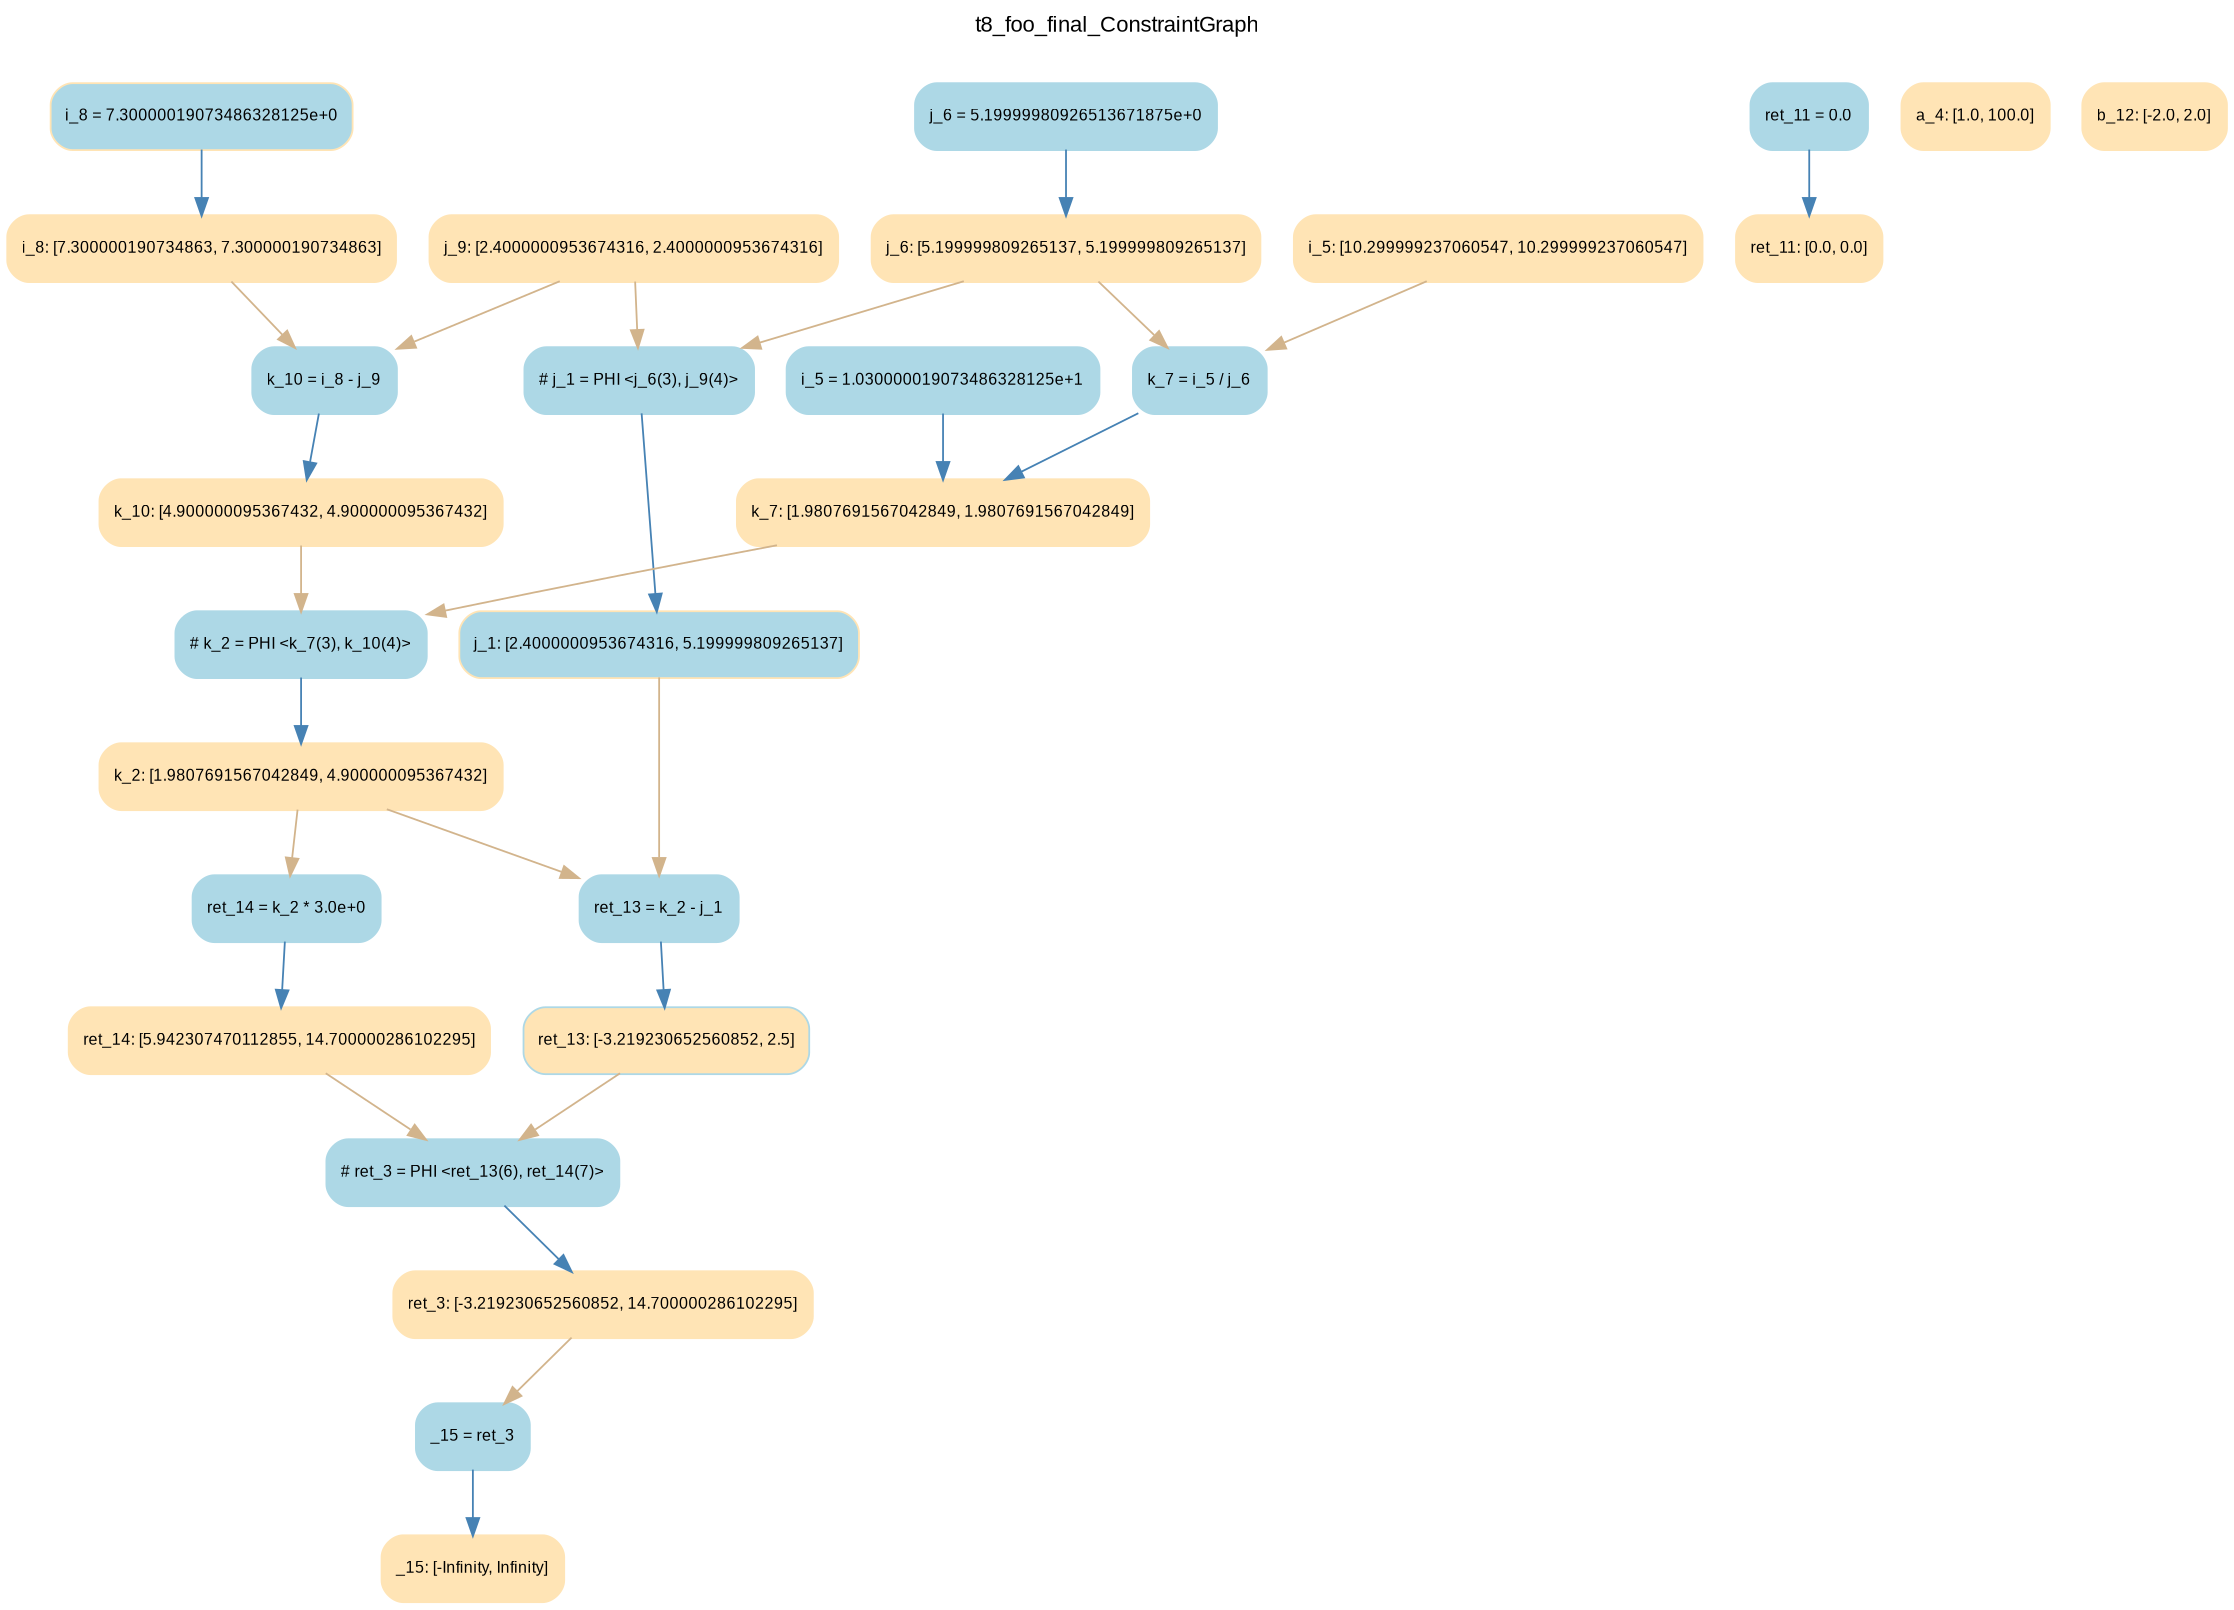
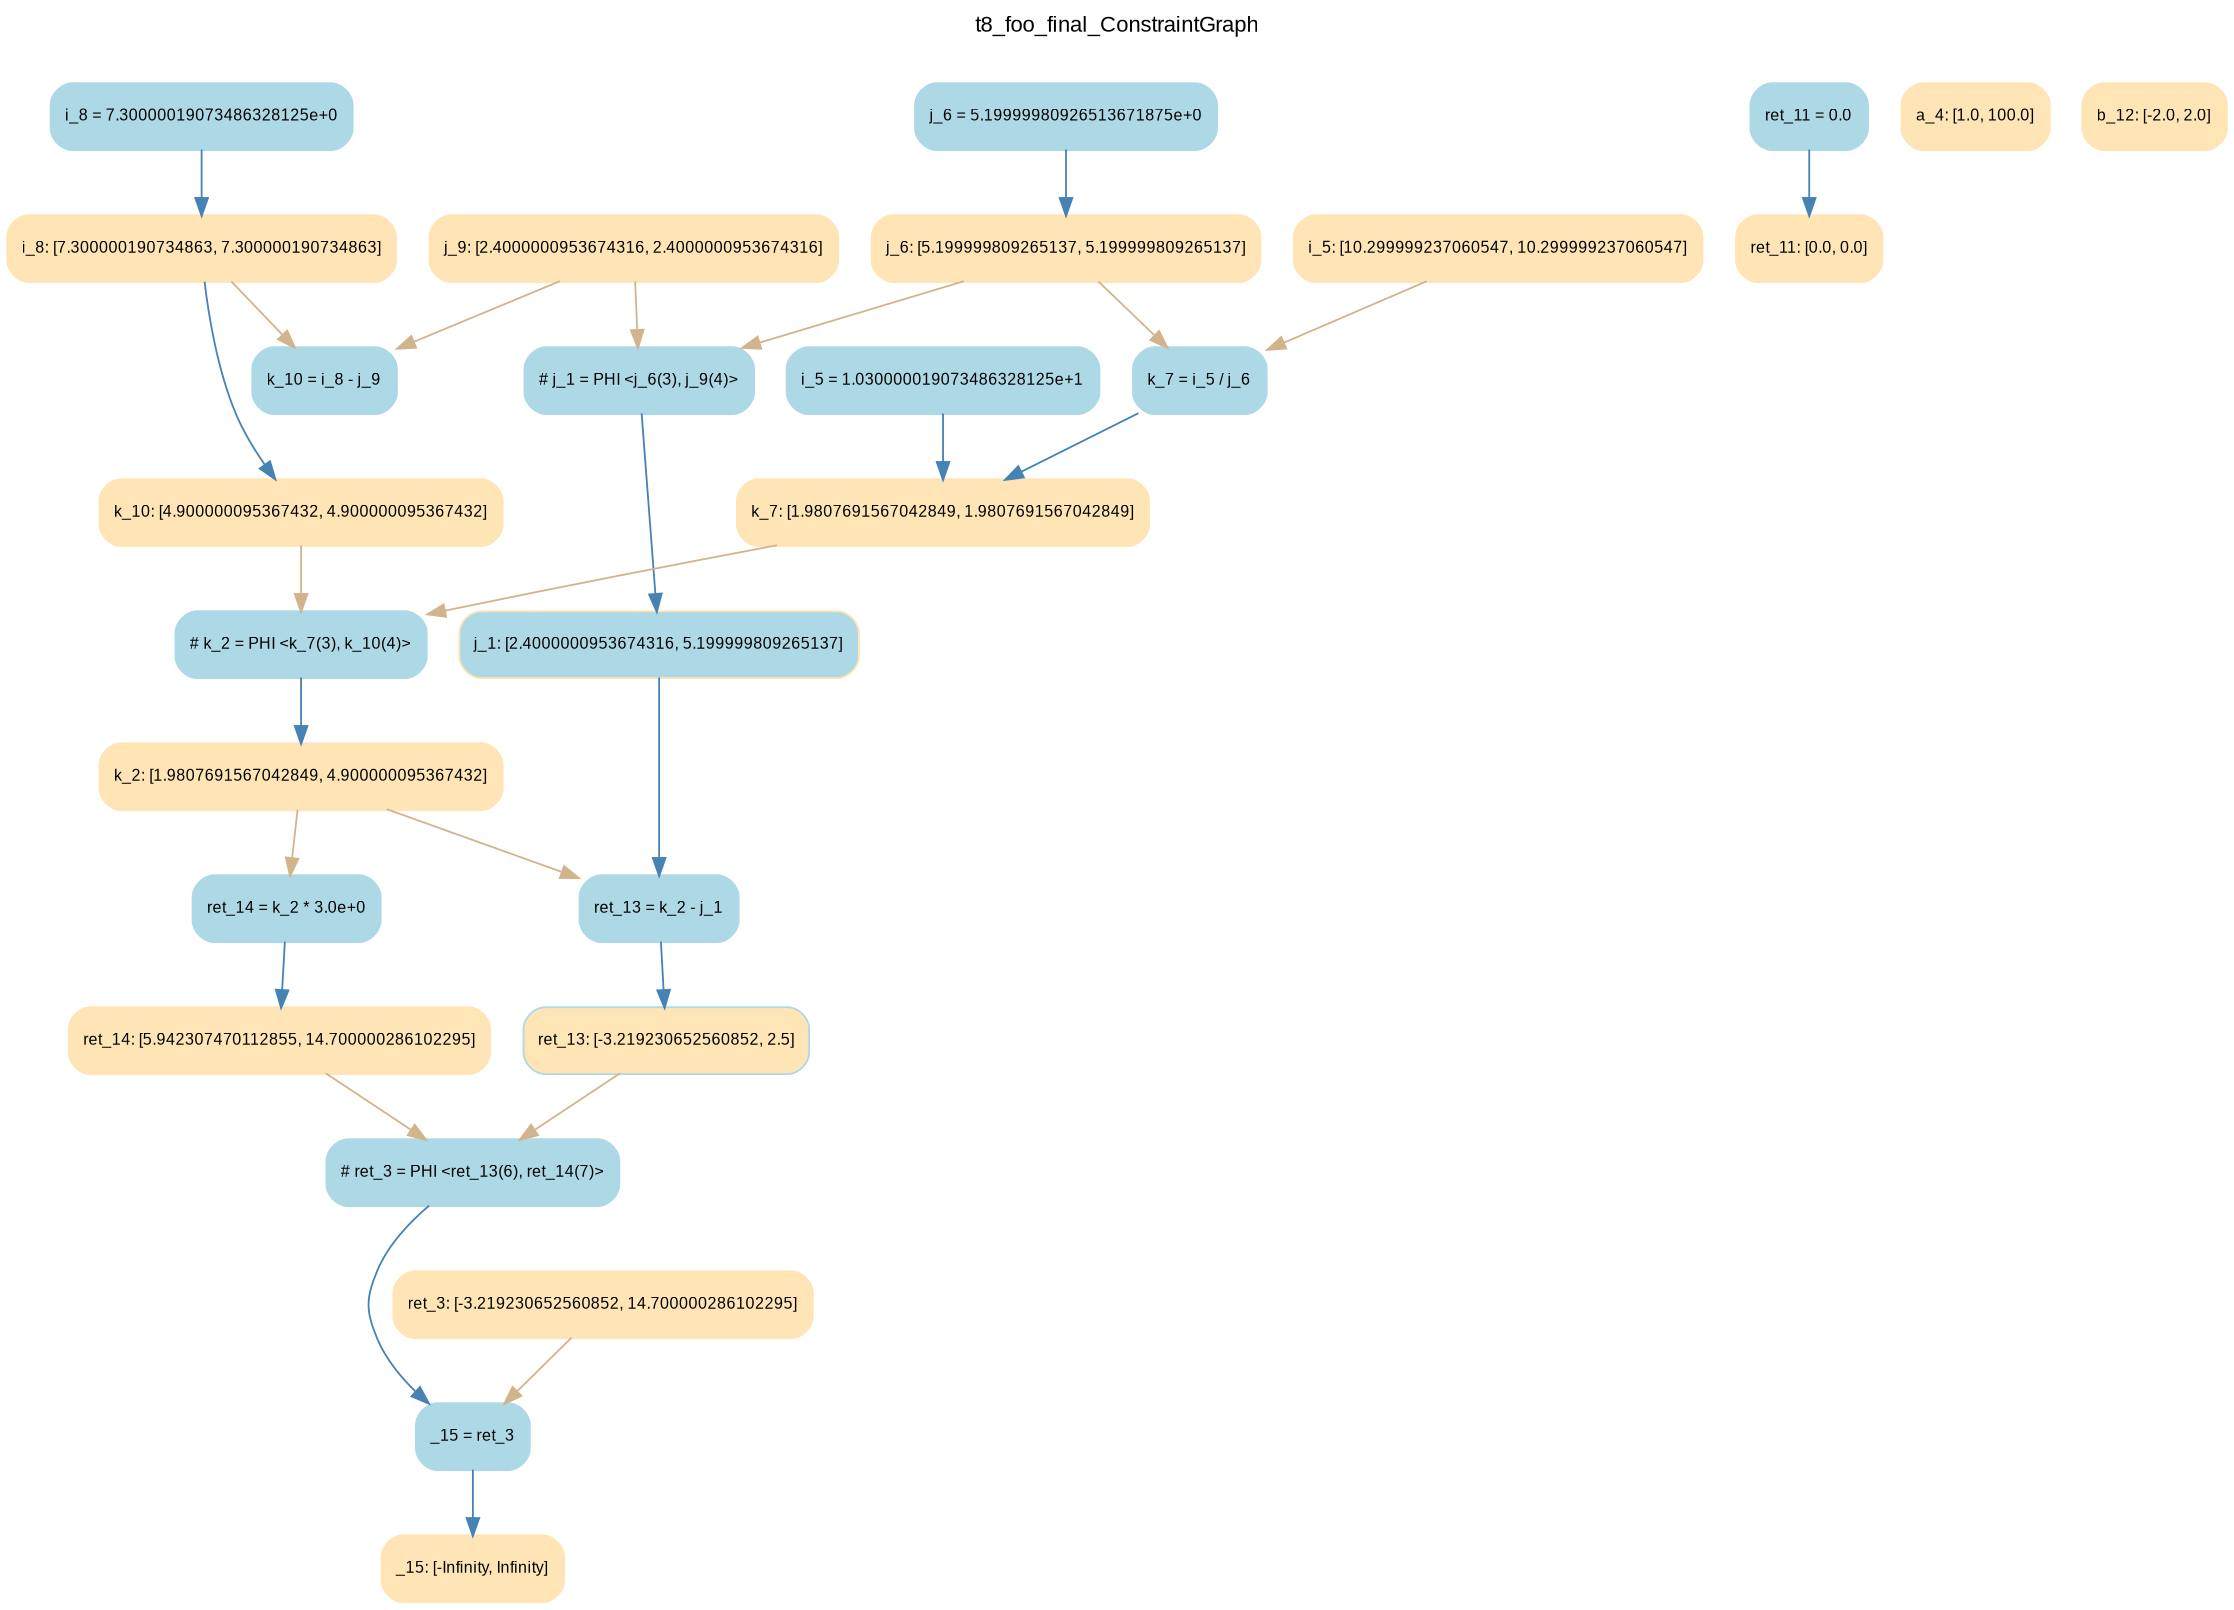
(202, 117) -> (202, 117)
(314, 438) -> (223, 377)
(659, 767) -> (659, 767)
(532, 1232) -> (369, 1296)
